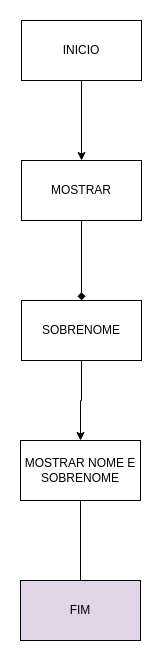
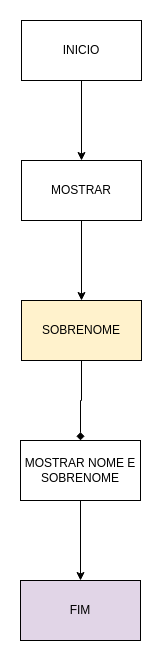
(82, 291) -> (82, 292)
(82, 331) -> (82, 331)
(81, 432) -> (81, 432)
(81, 575) -> (81, 572)
